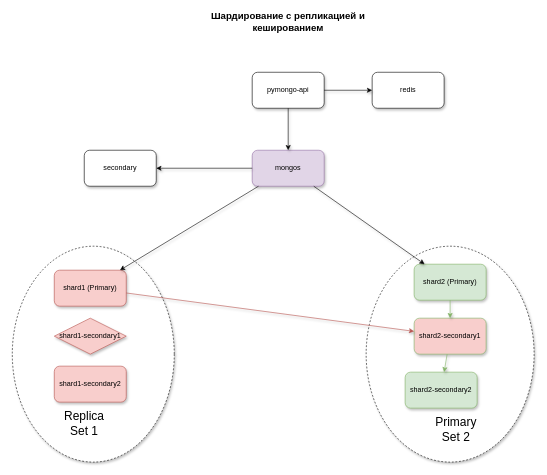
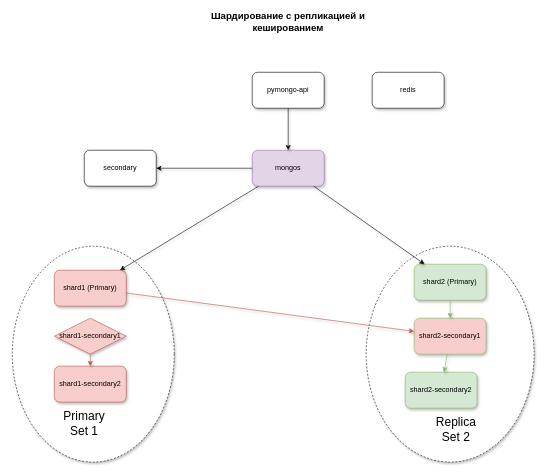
(366, 90) -> none
none -> (90, 360)
(84, 423) -> (84, 423)
(456, 429) -> (456, 429)
